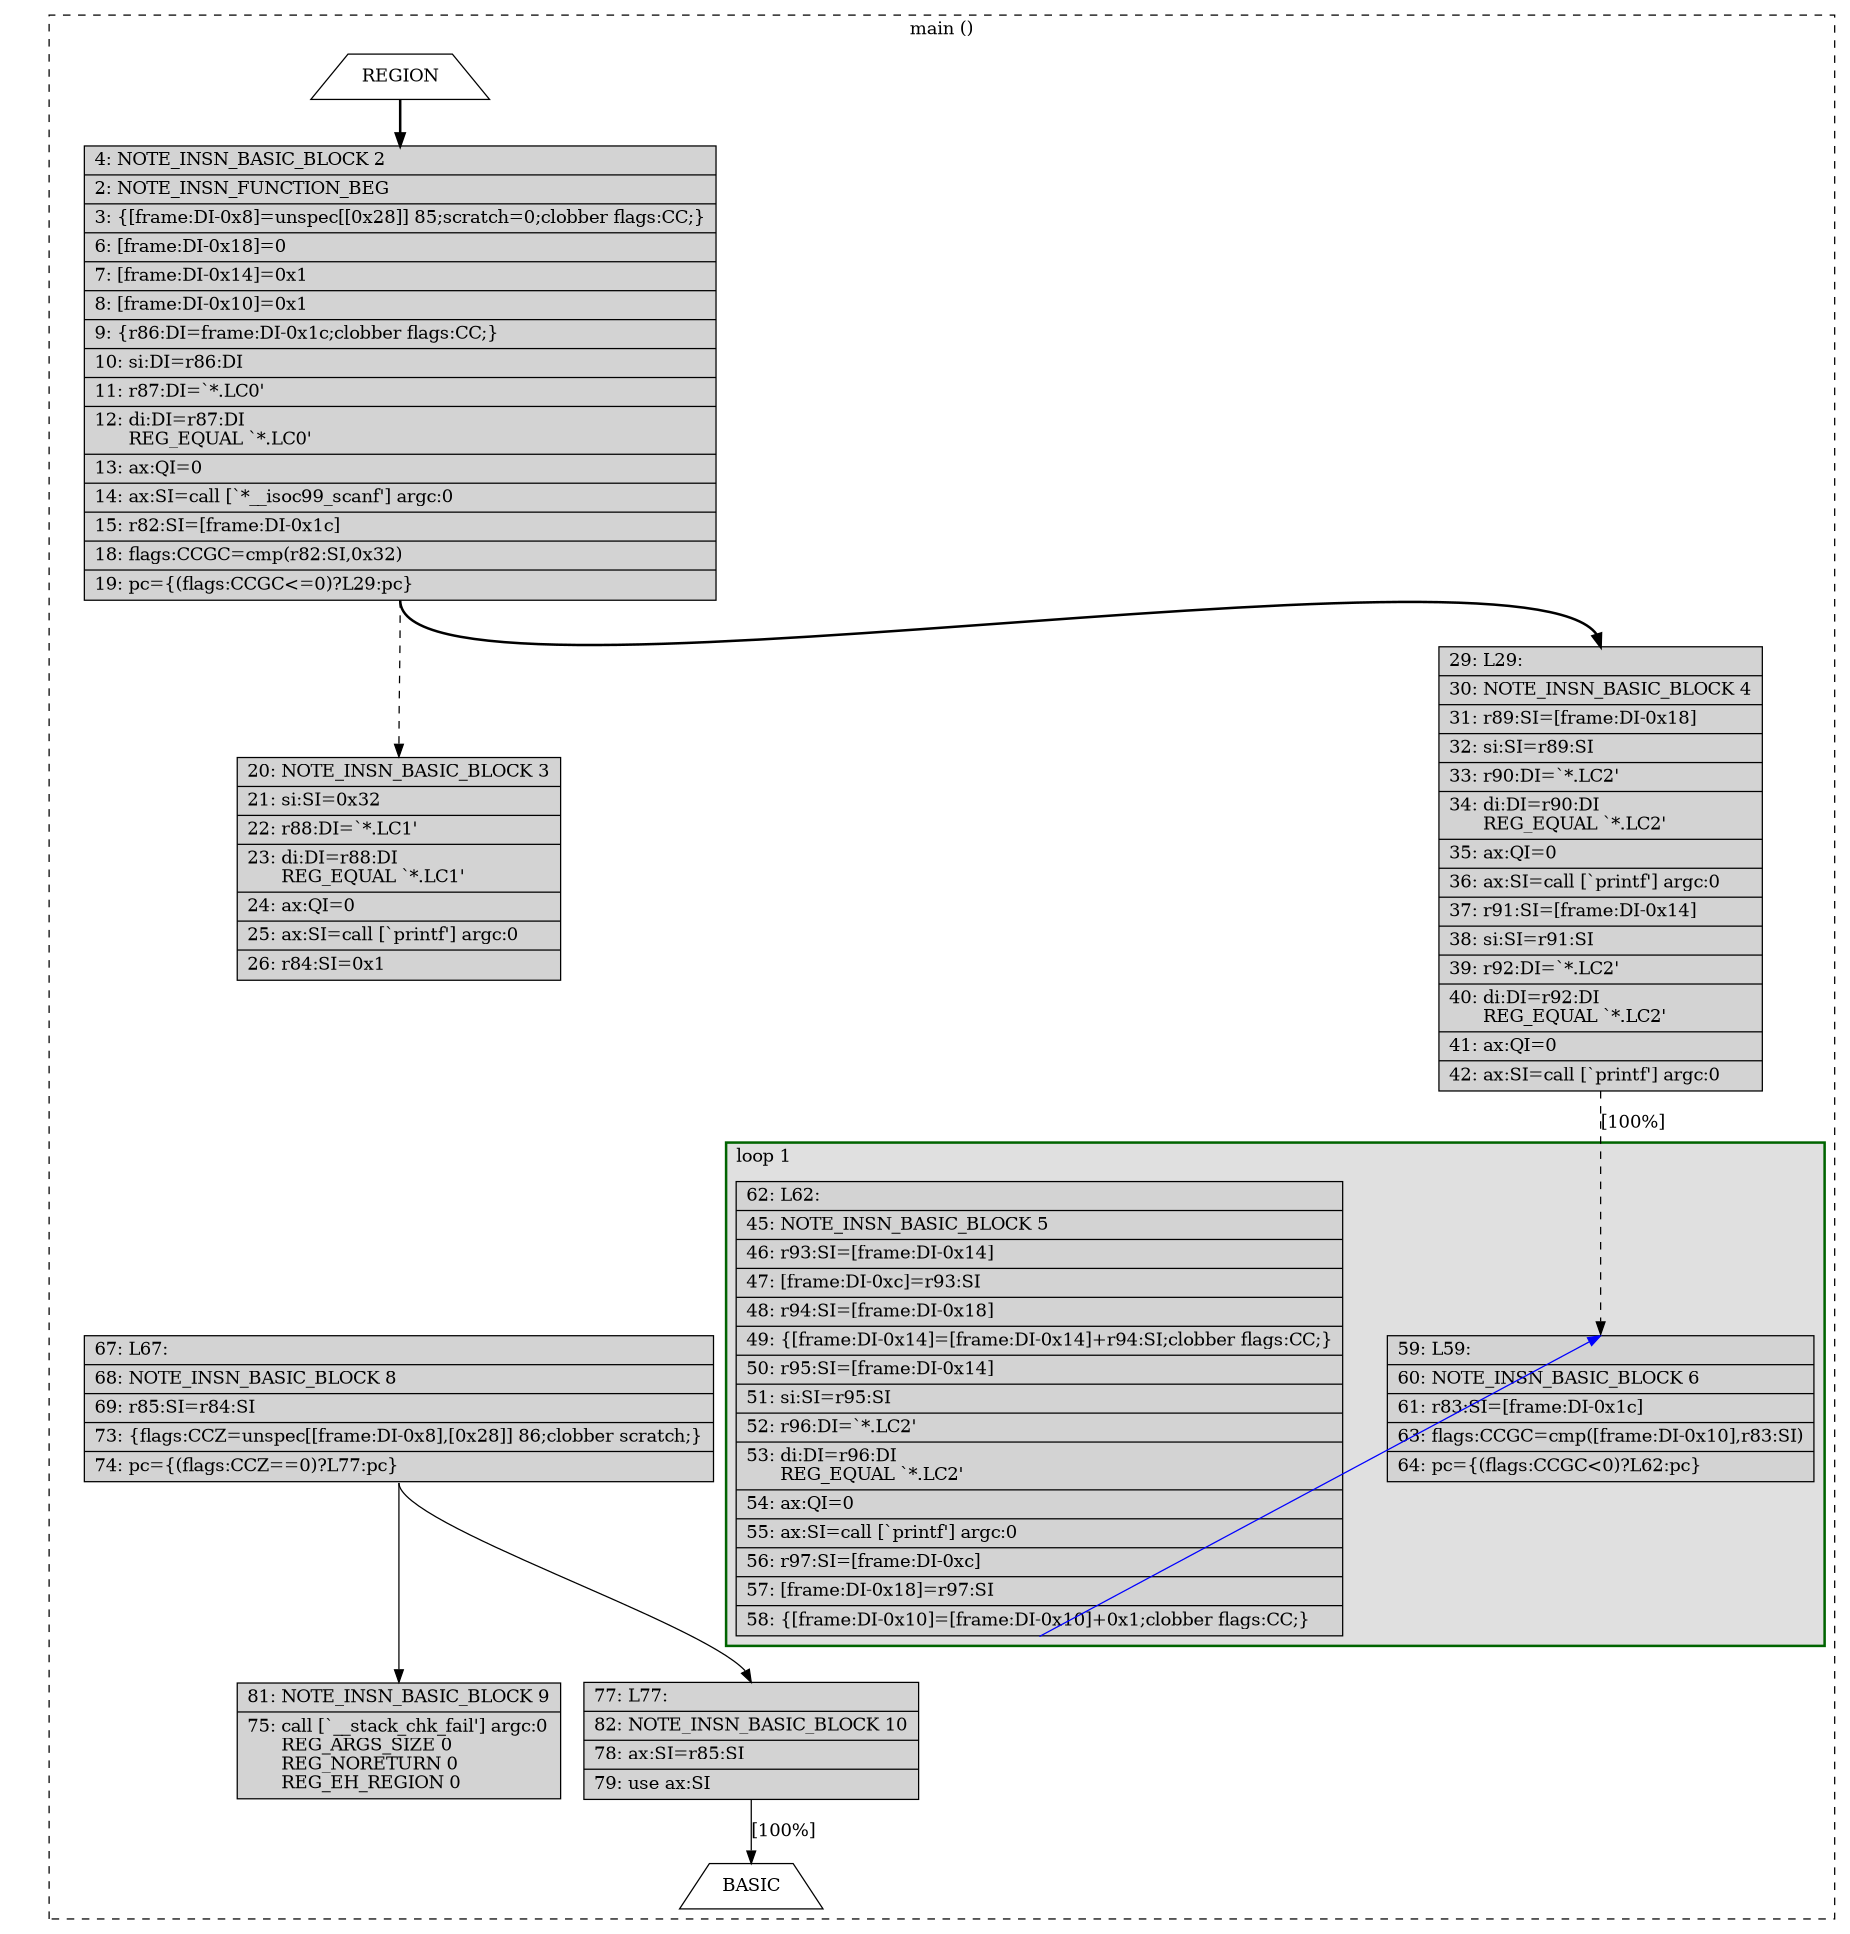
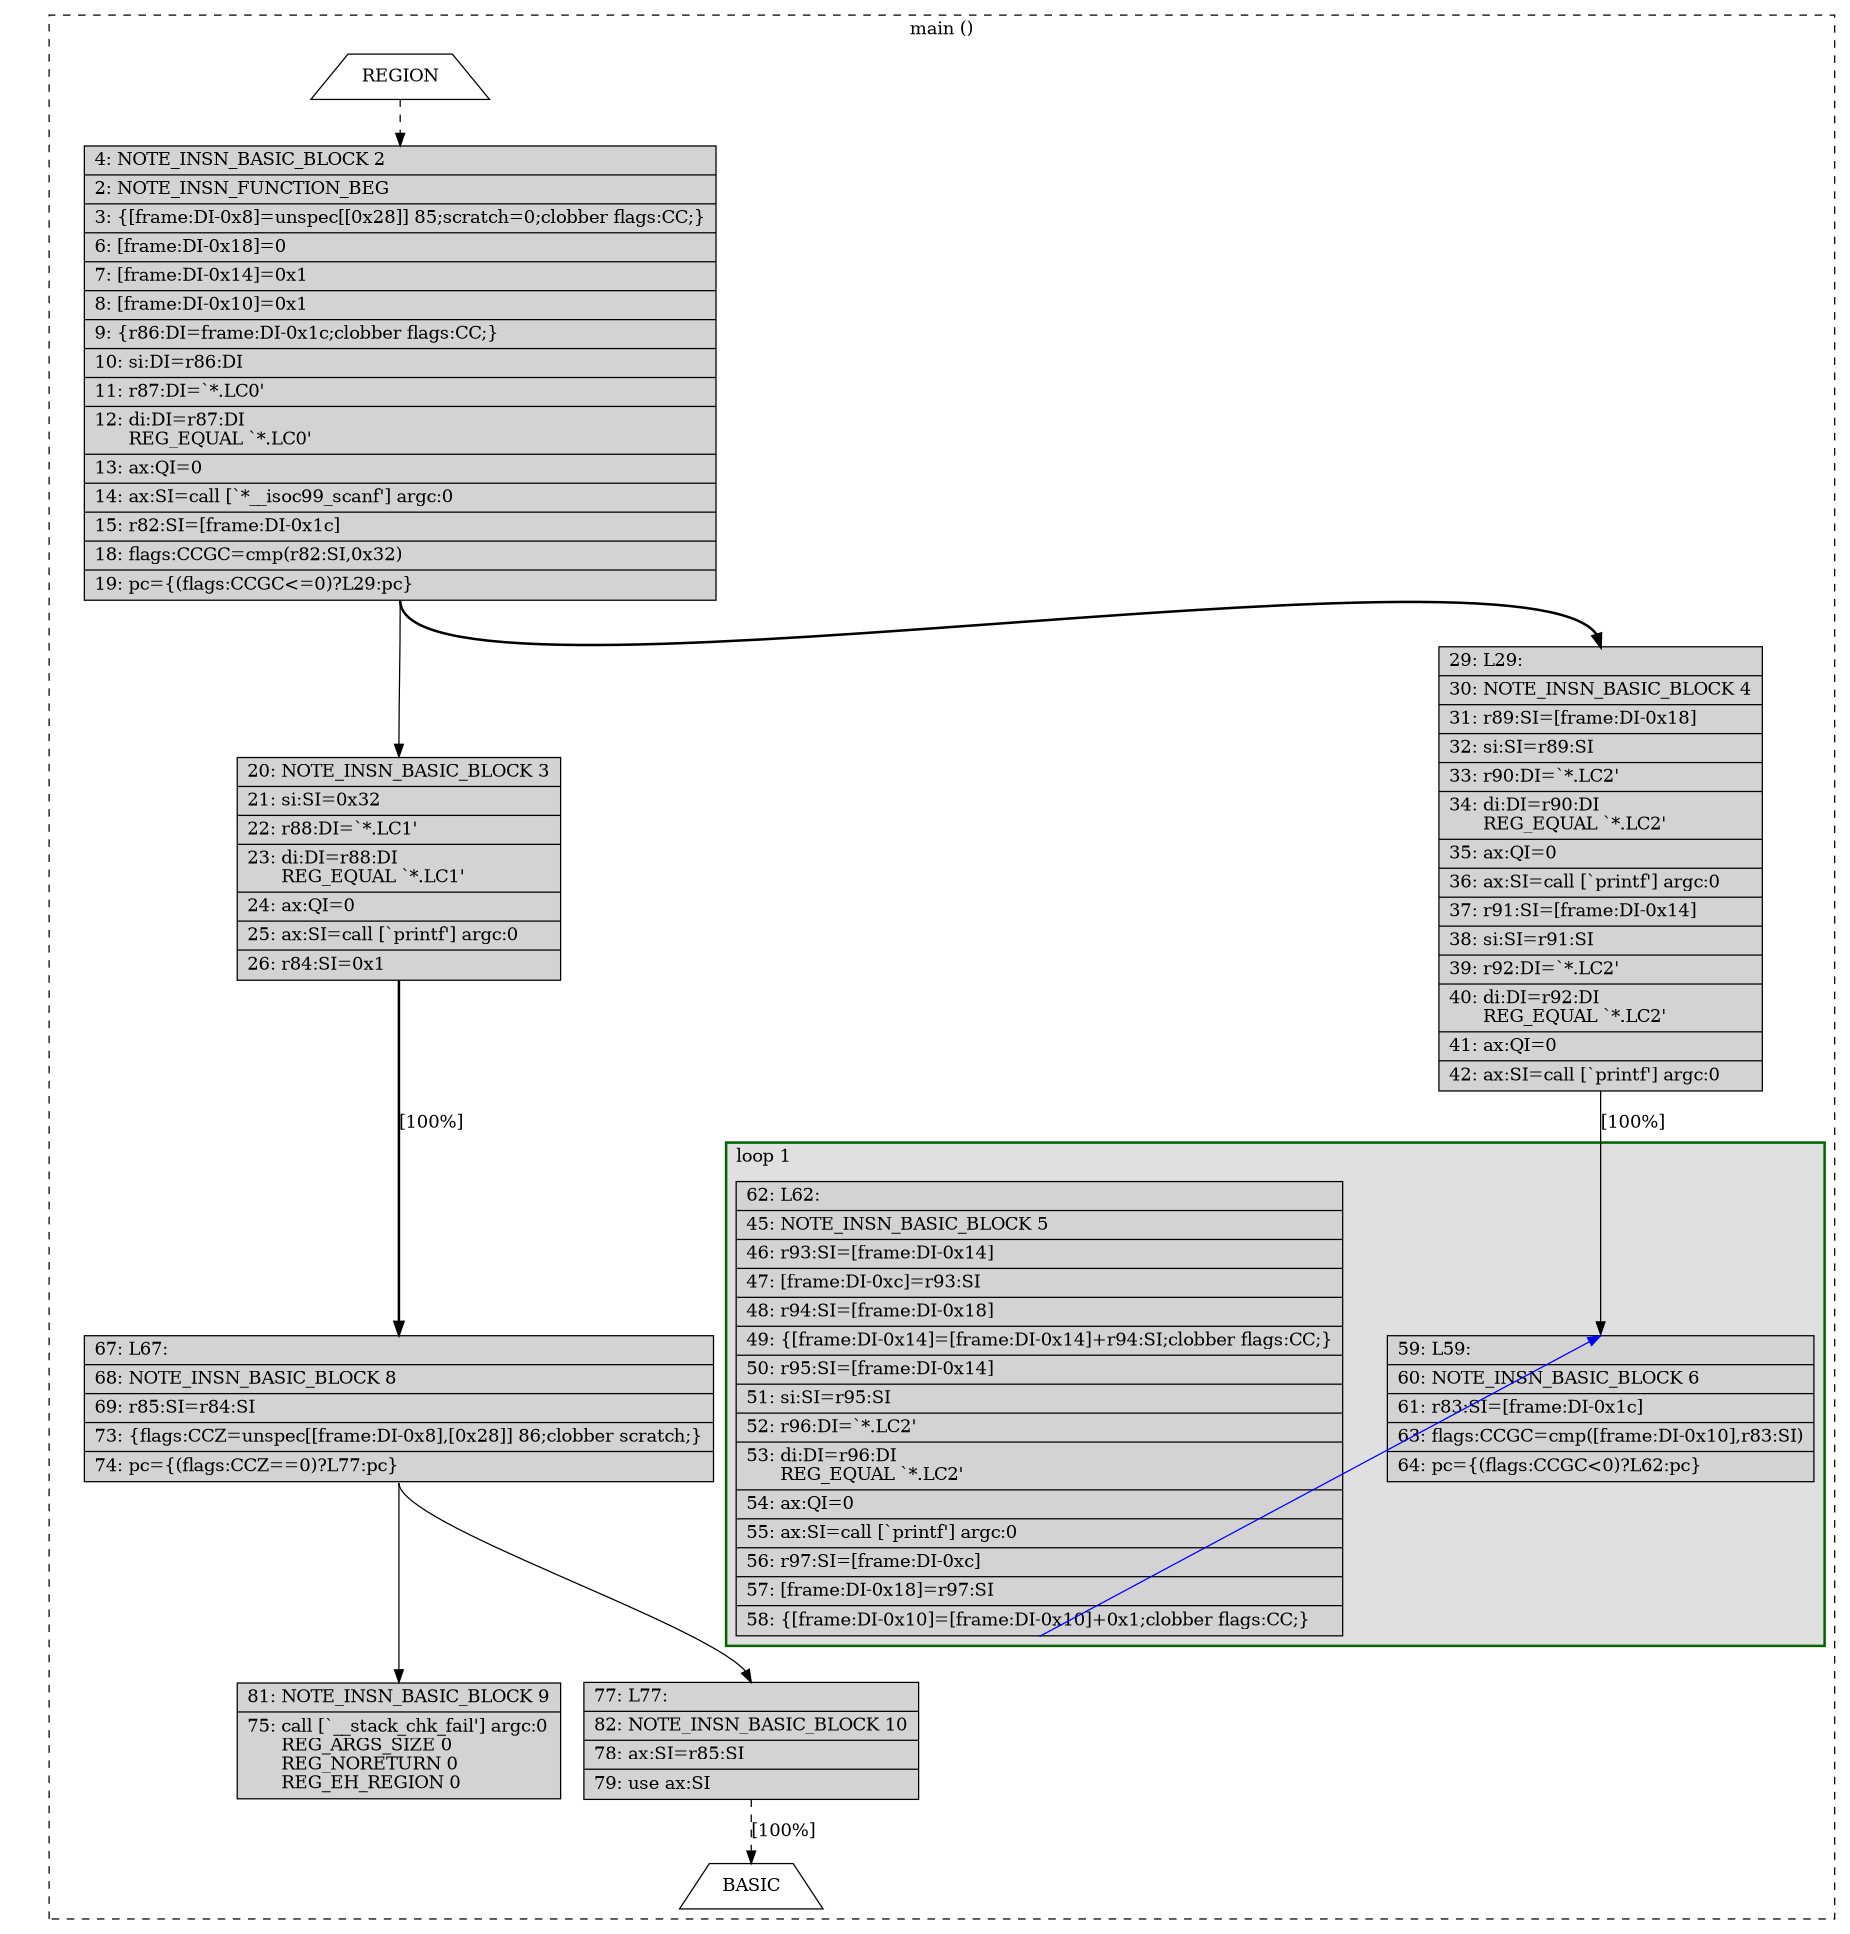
(400, 116) -> (400, 116)
(400, 672) -> (400, 672)
none -> (399, 1151)
(1601, 1206) -> (1601, 1206)
(751, 1825) -> (751, 1825)
